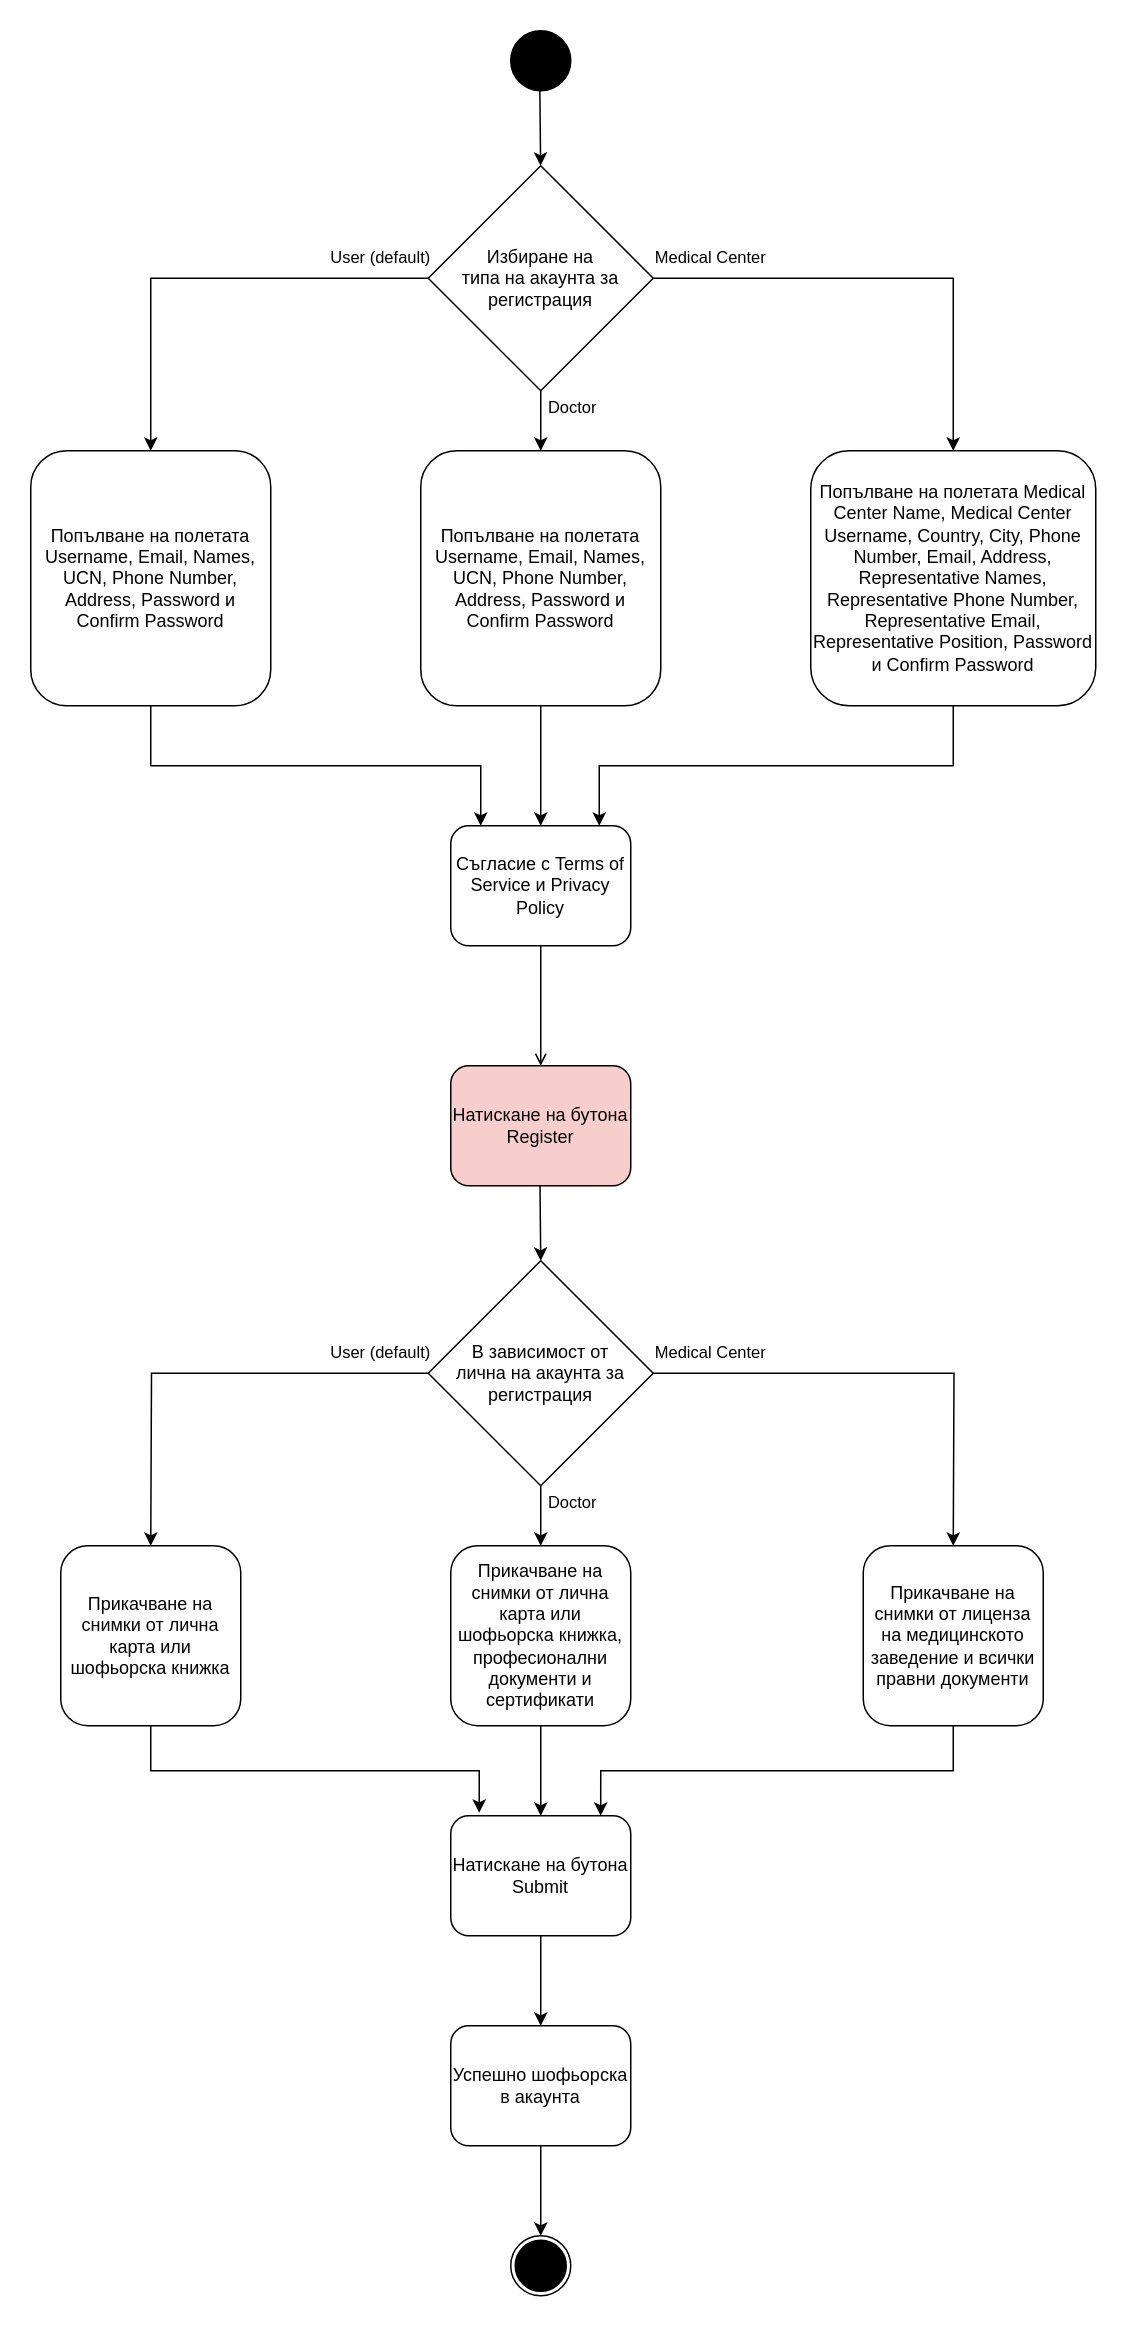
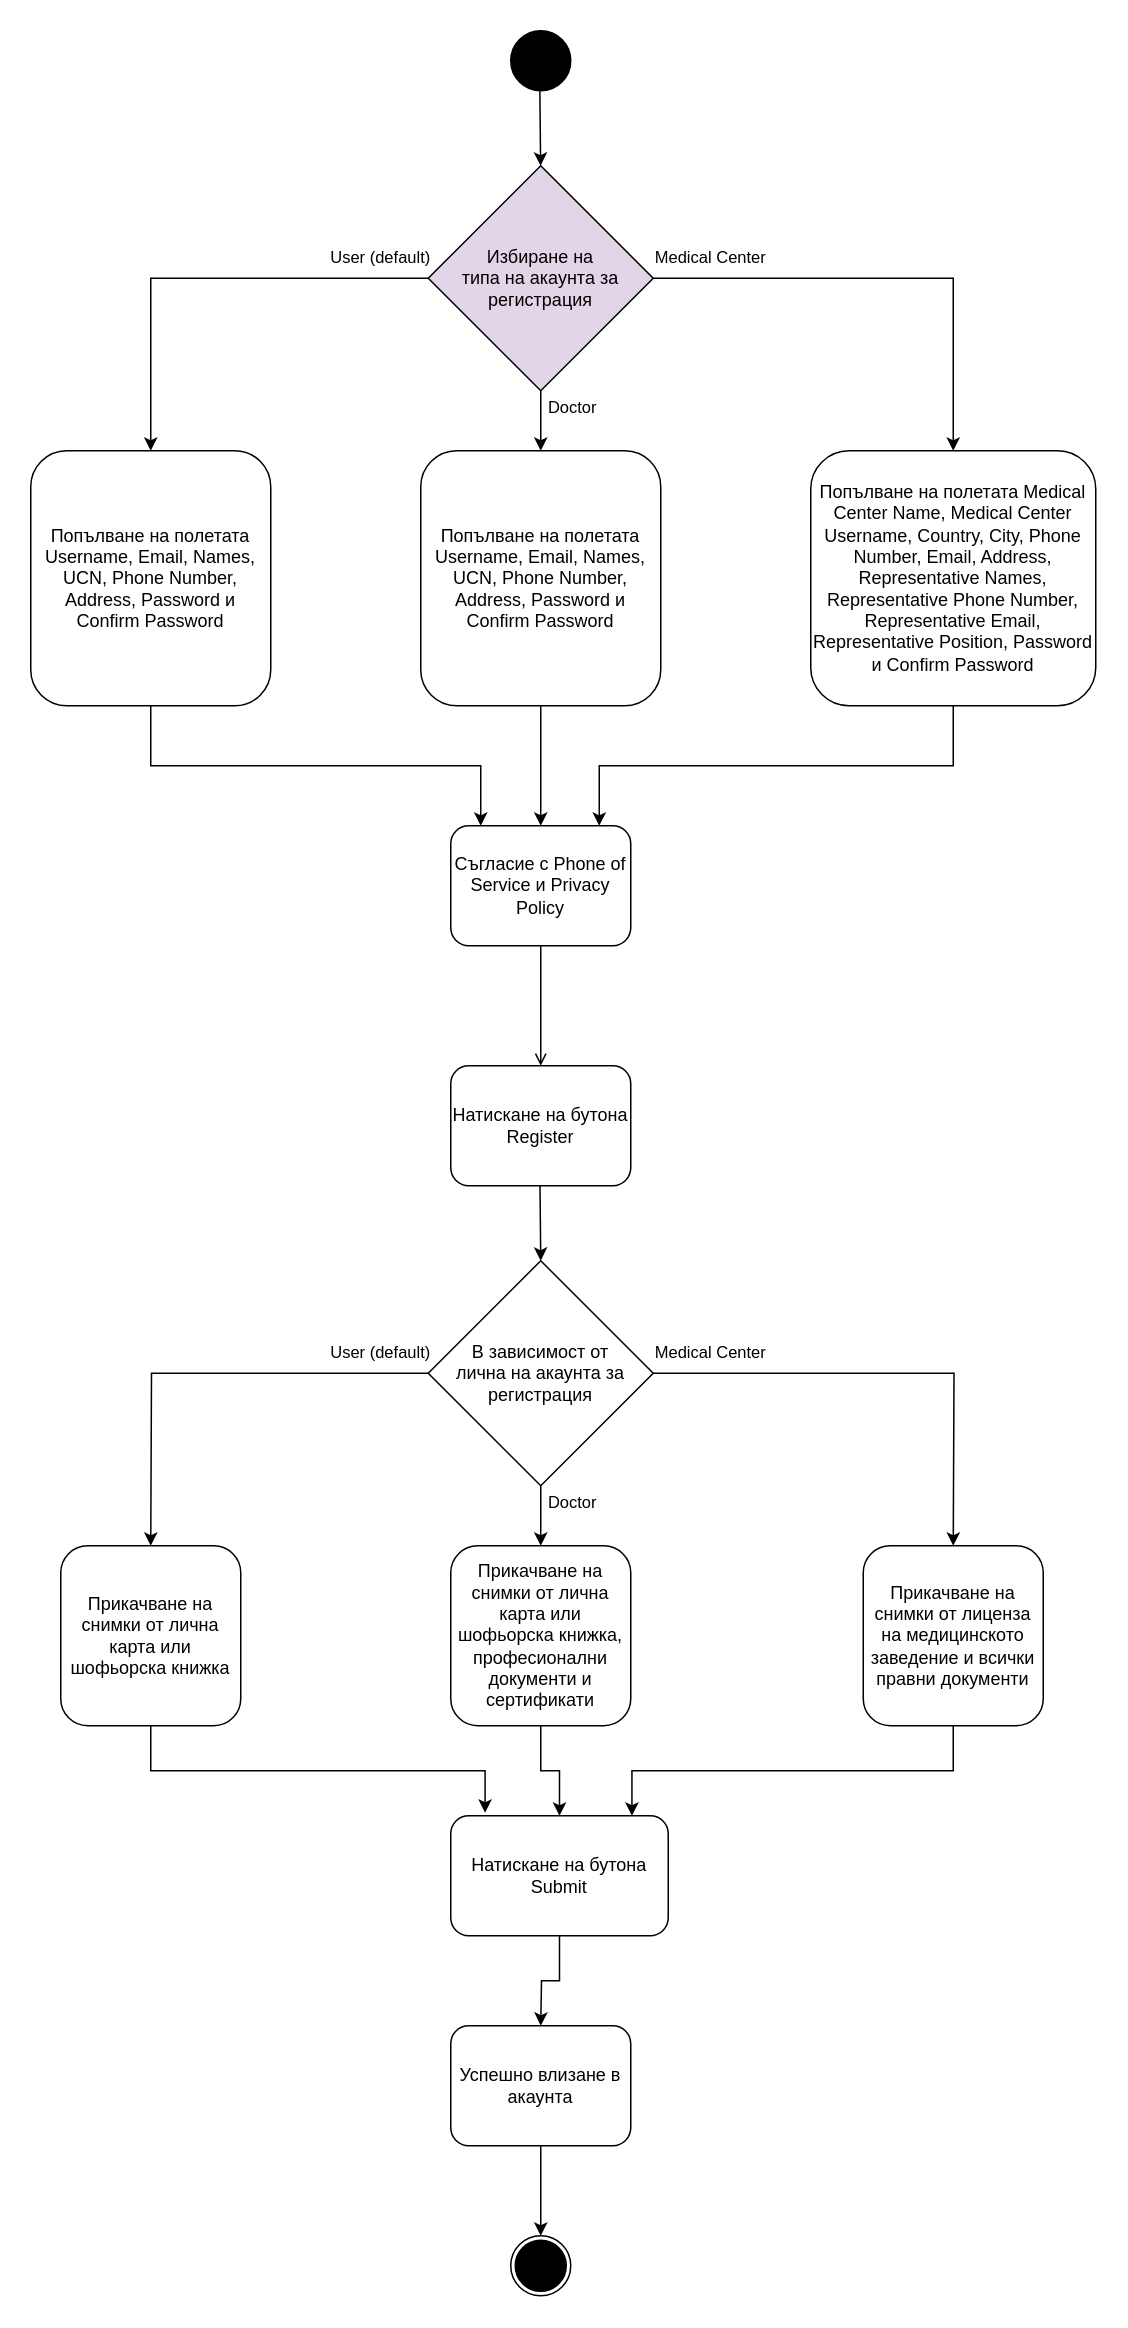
(541, 278) -> (541, 278)
(541, 886) -> (541, 886)
(541, 1126) -> (541, 1126)
(541, 1876) -> (560, 1876)
(541, 2086) -> (541, 2086)
